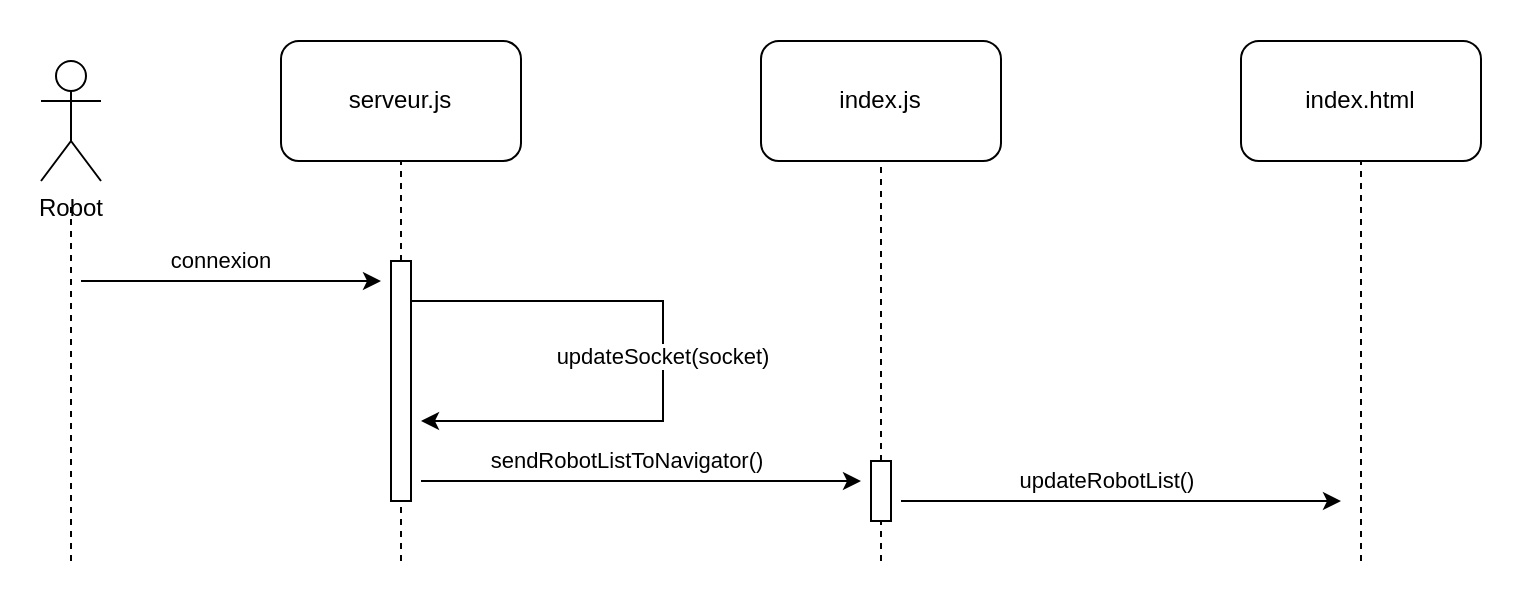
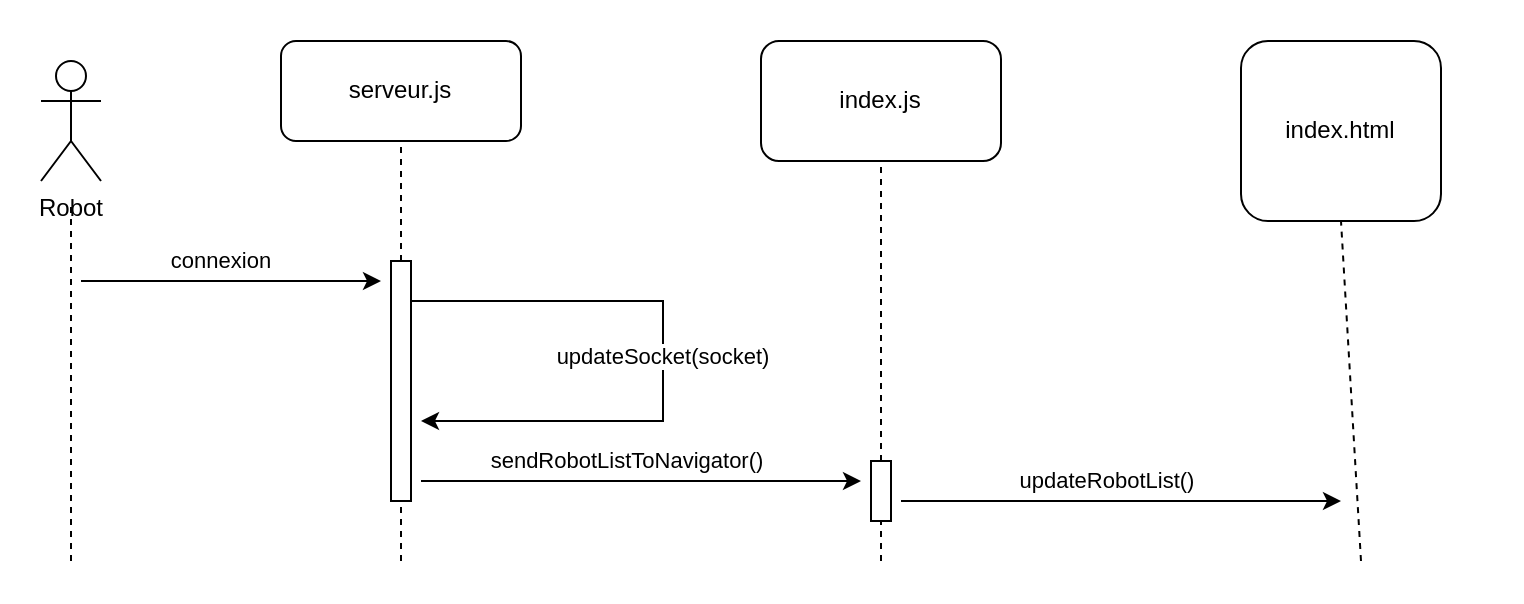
(401, 101) -> (401, 91)
(1361, 101) -> (1341, 131)
